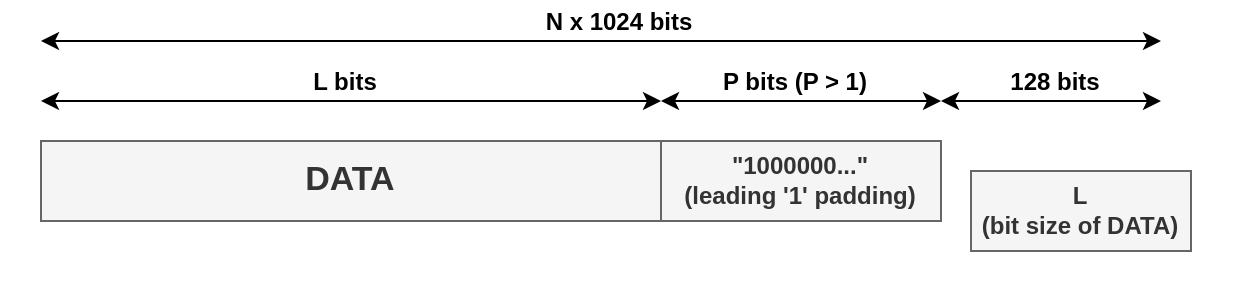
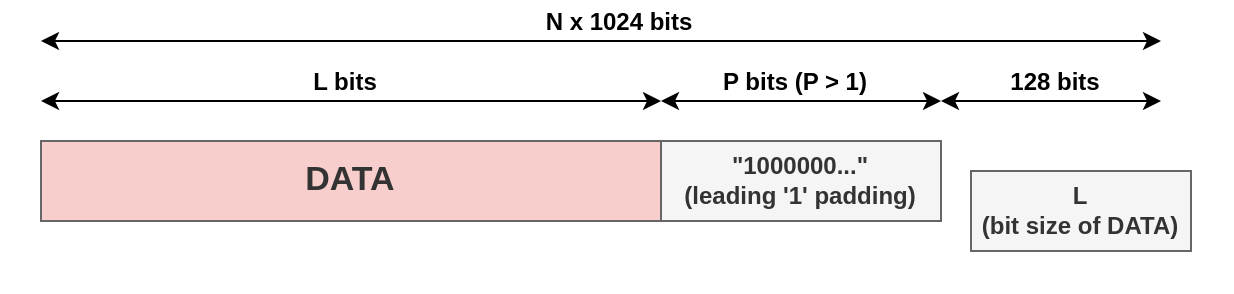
(351, 181) -> (351, 181)
